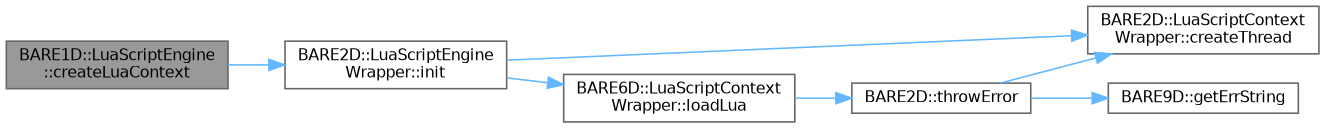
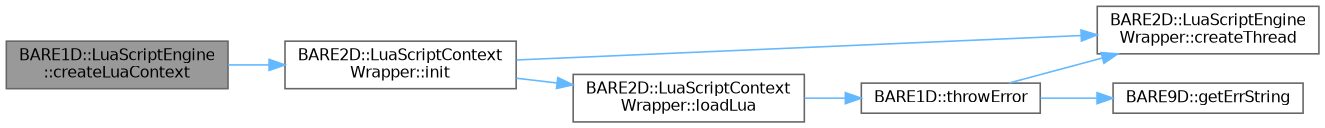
(1203, 30) -> (1208, 30)
(396, 65) -> (401, 65)
(679, 98) -> (689, 98)
(941, 98) -> (951, 98)
